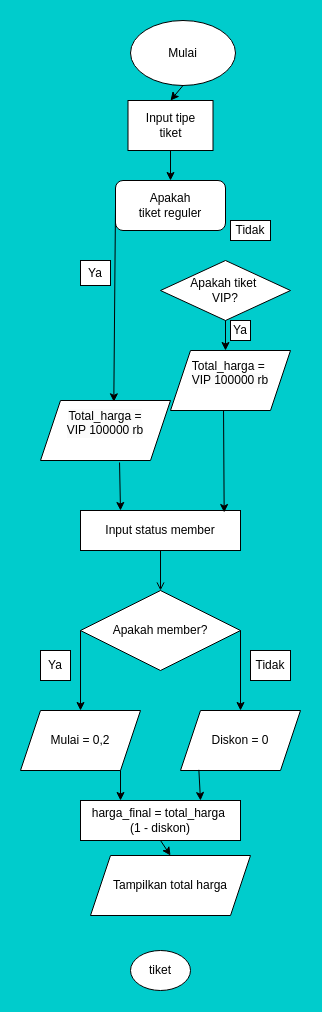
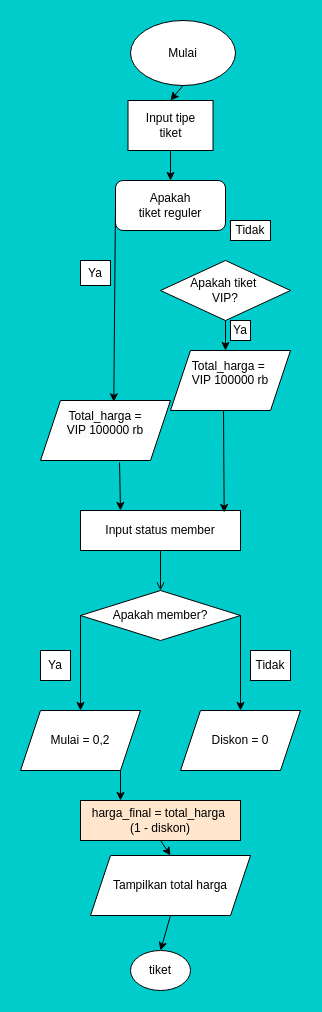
(161, 631) -> (161, 616)
(200, 782) -> none
(161, 821) -> (161, 821)
none -> (166, 930)
